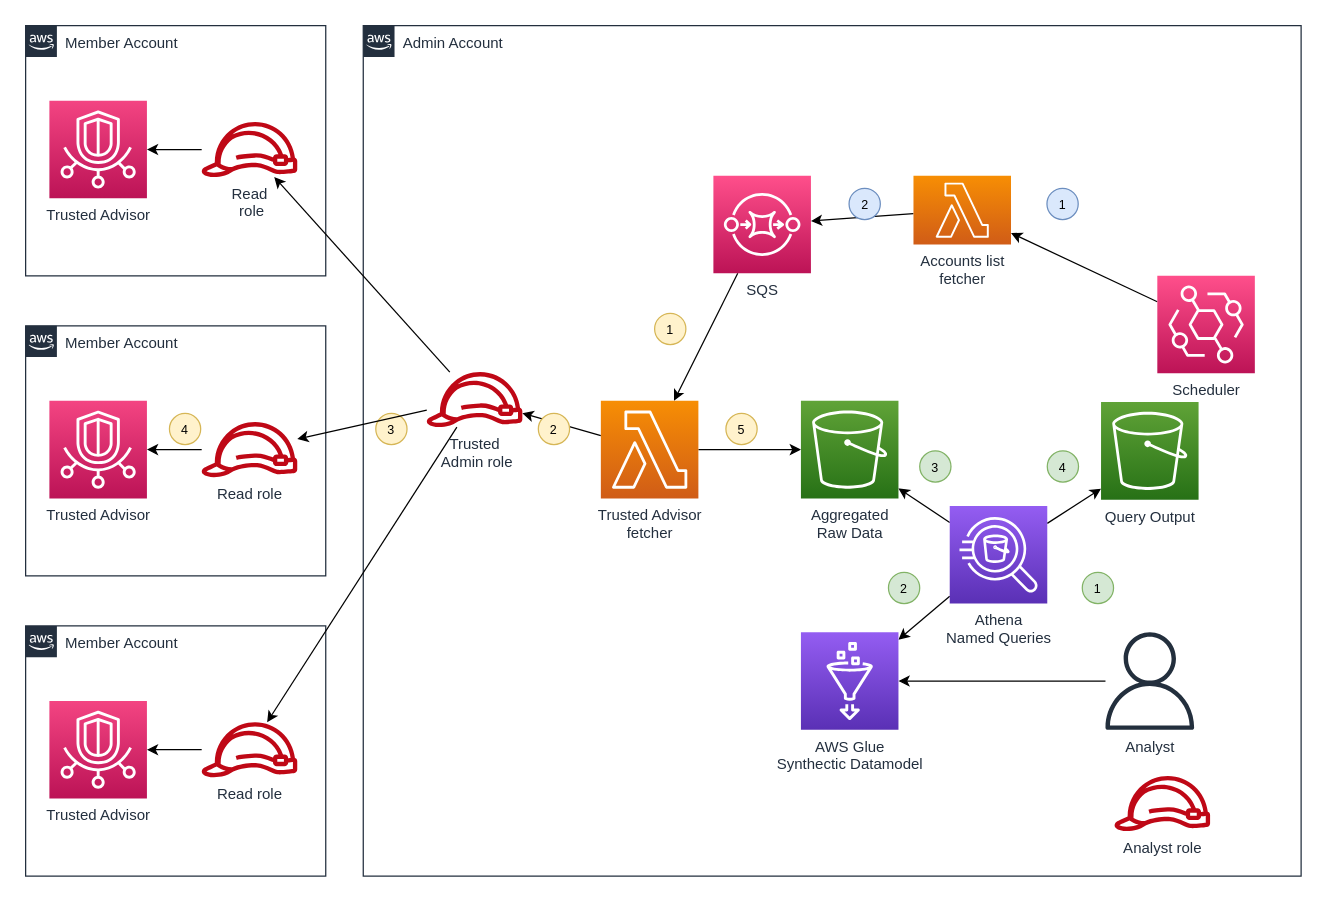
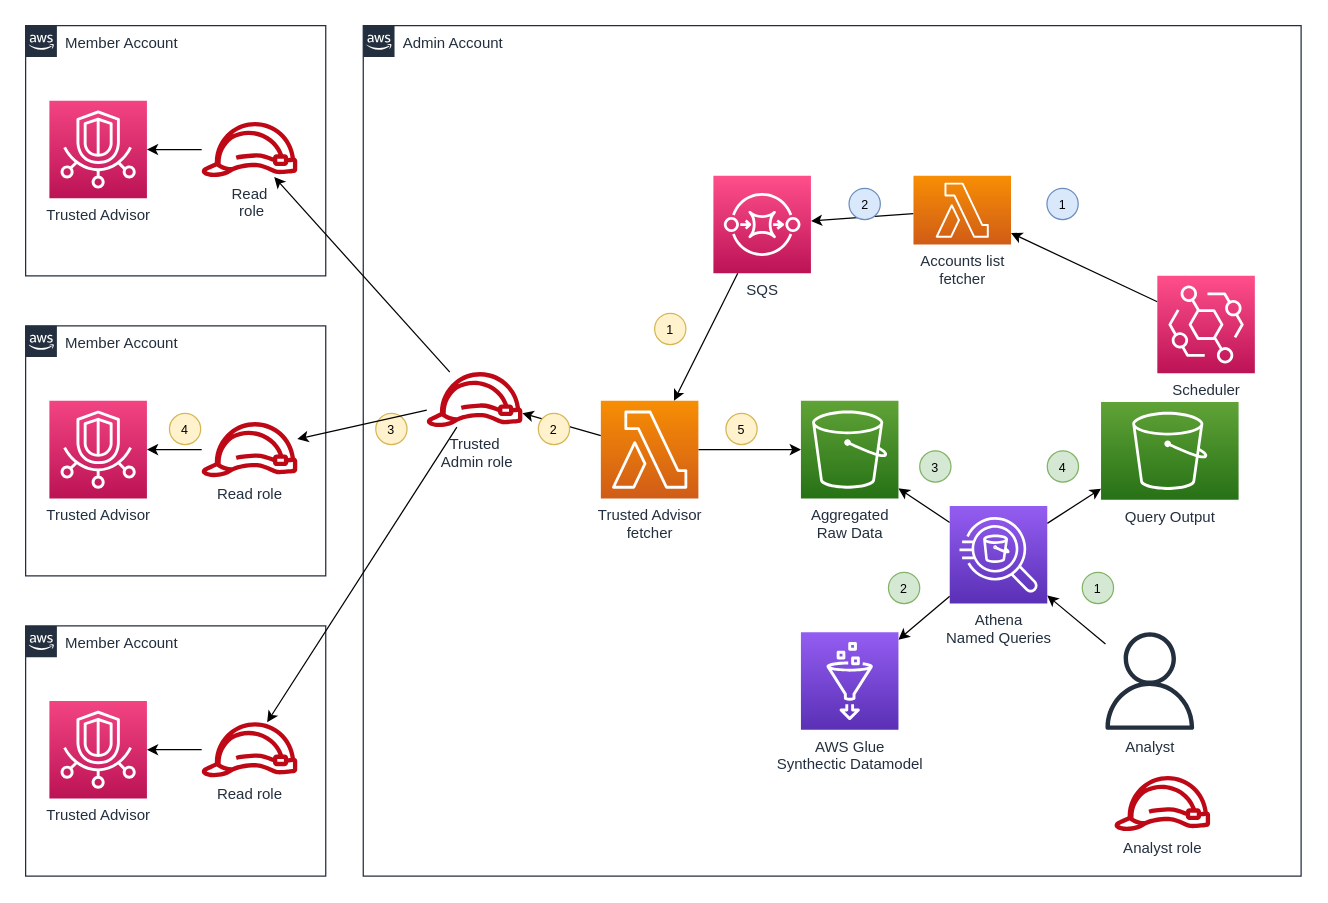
(1149, 451) -> (1169, 451)
(1006, 681) -> (1079, 622)
